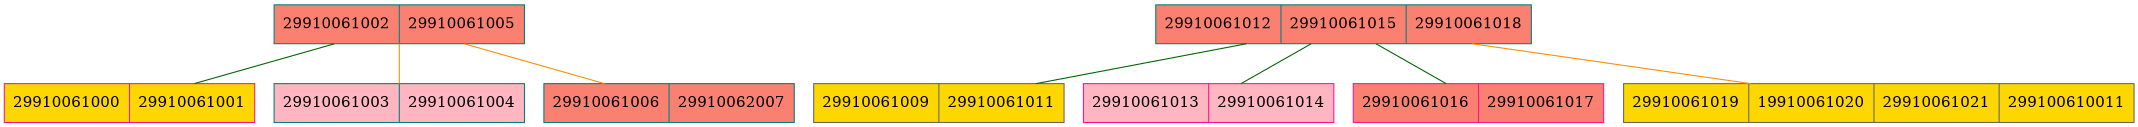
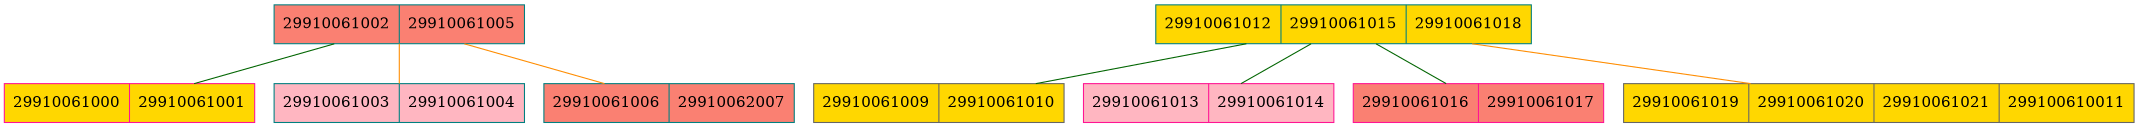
(1344, 24) -> (1344, 24)
(1001, 103) -> (1001, 103)
(1811, 103) -> (1811, 103)
